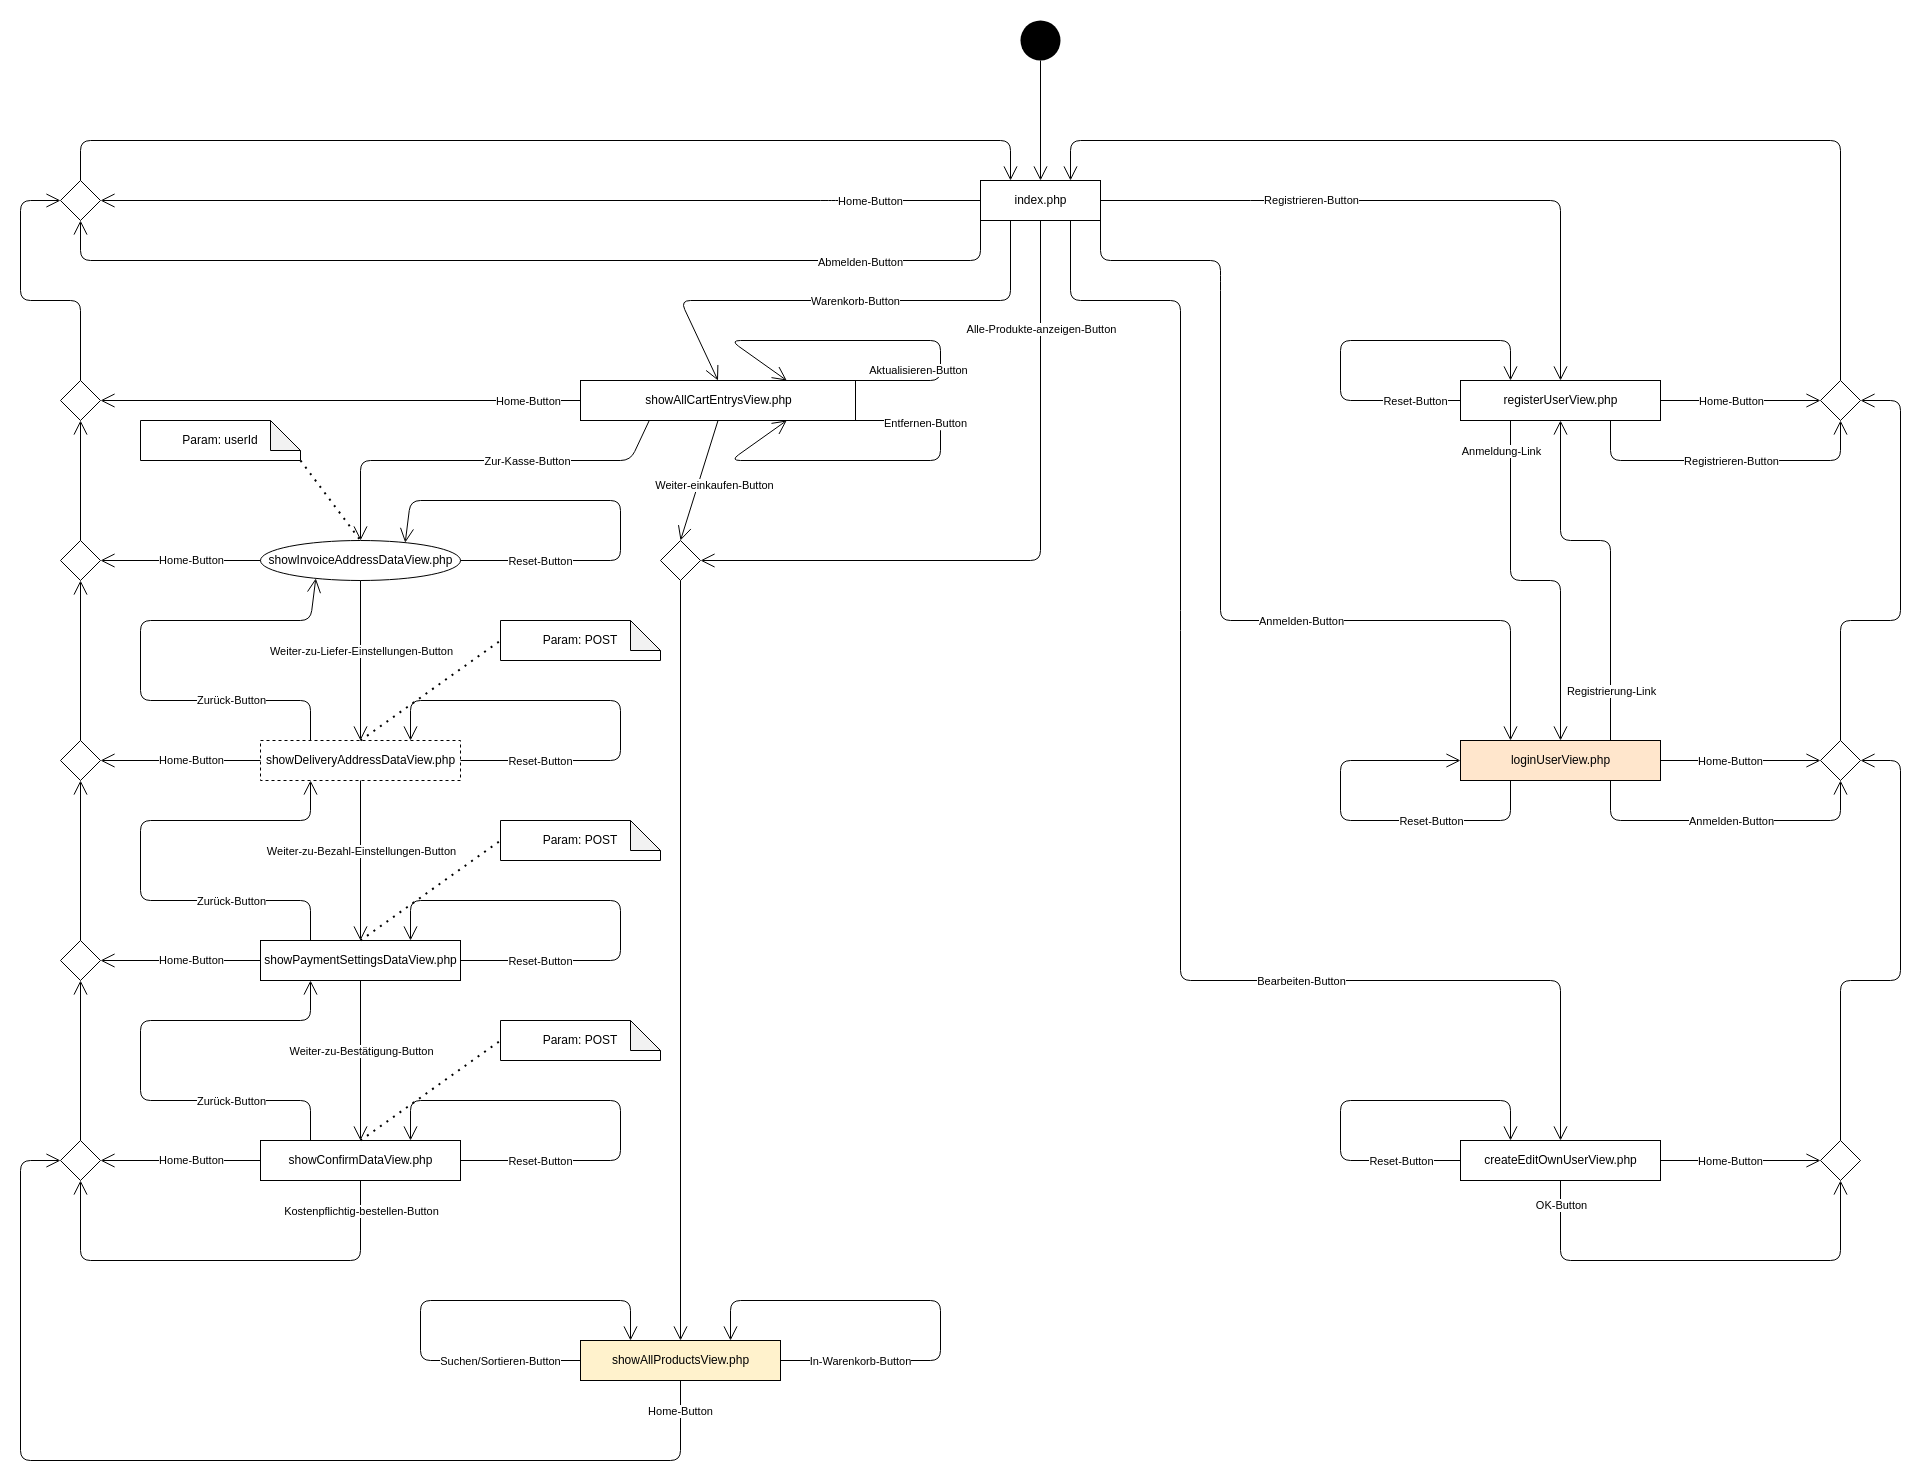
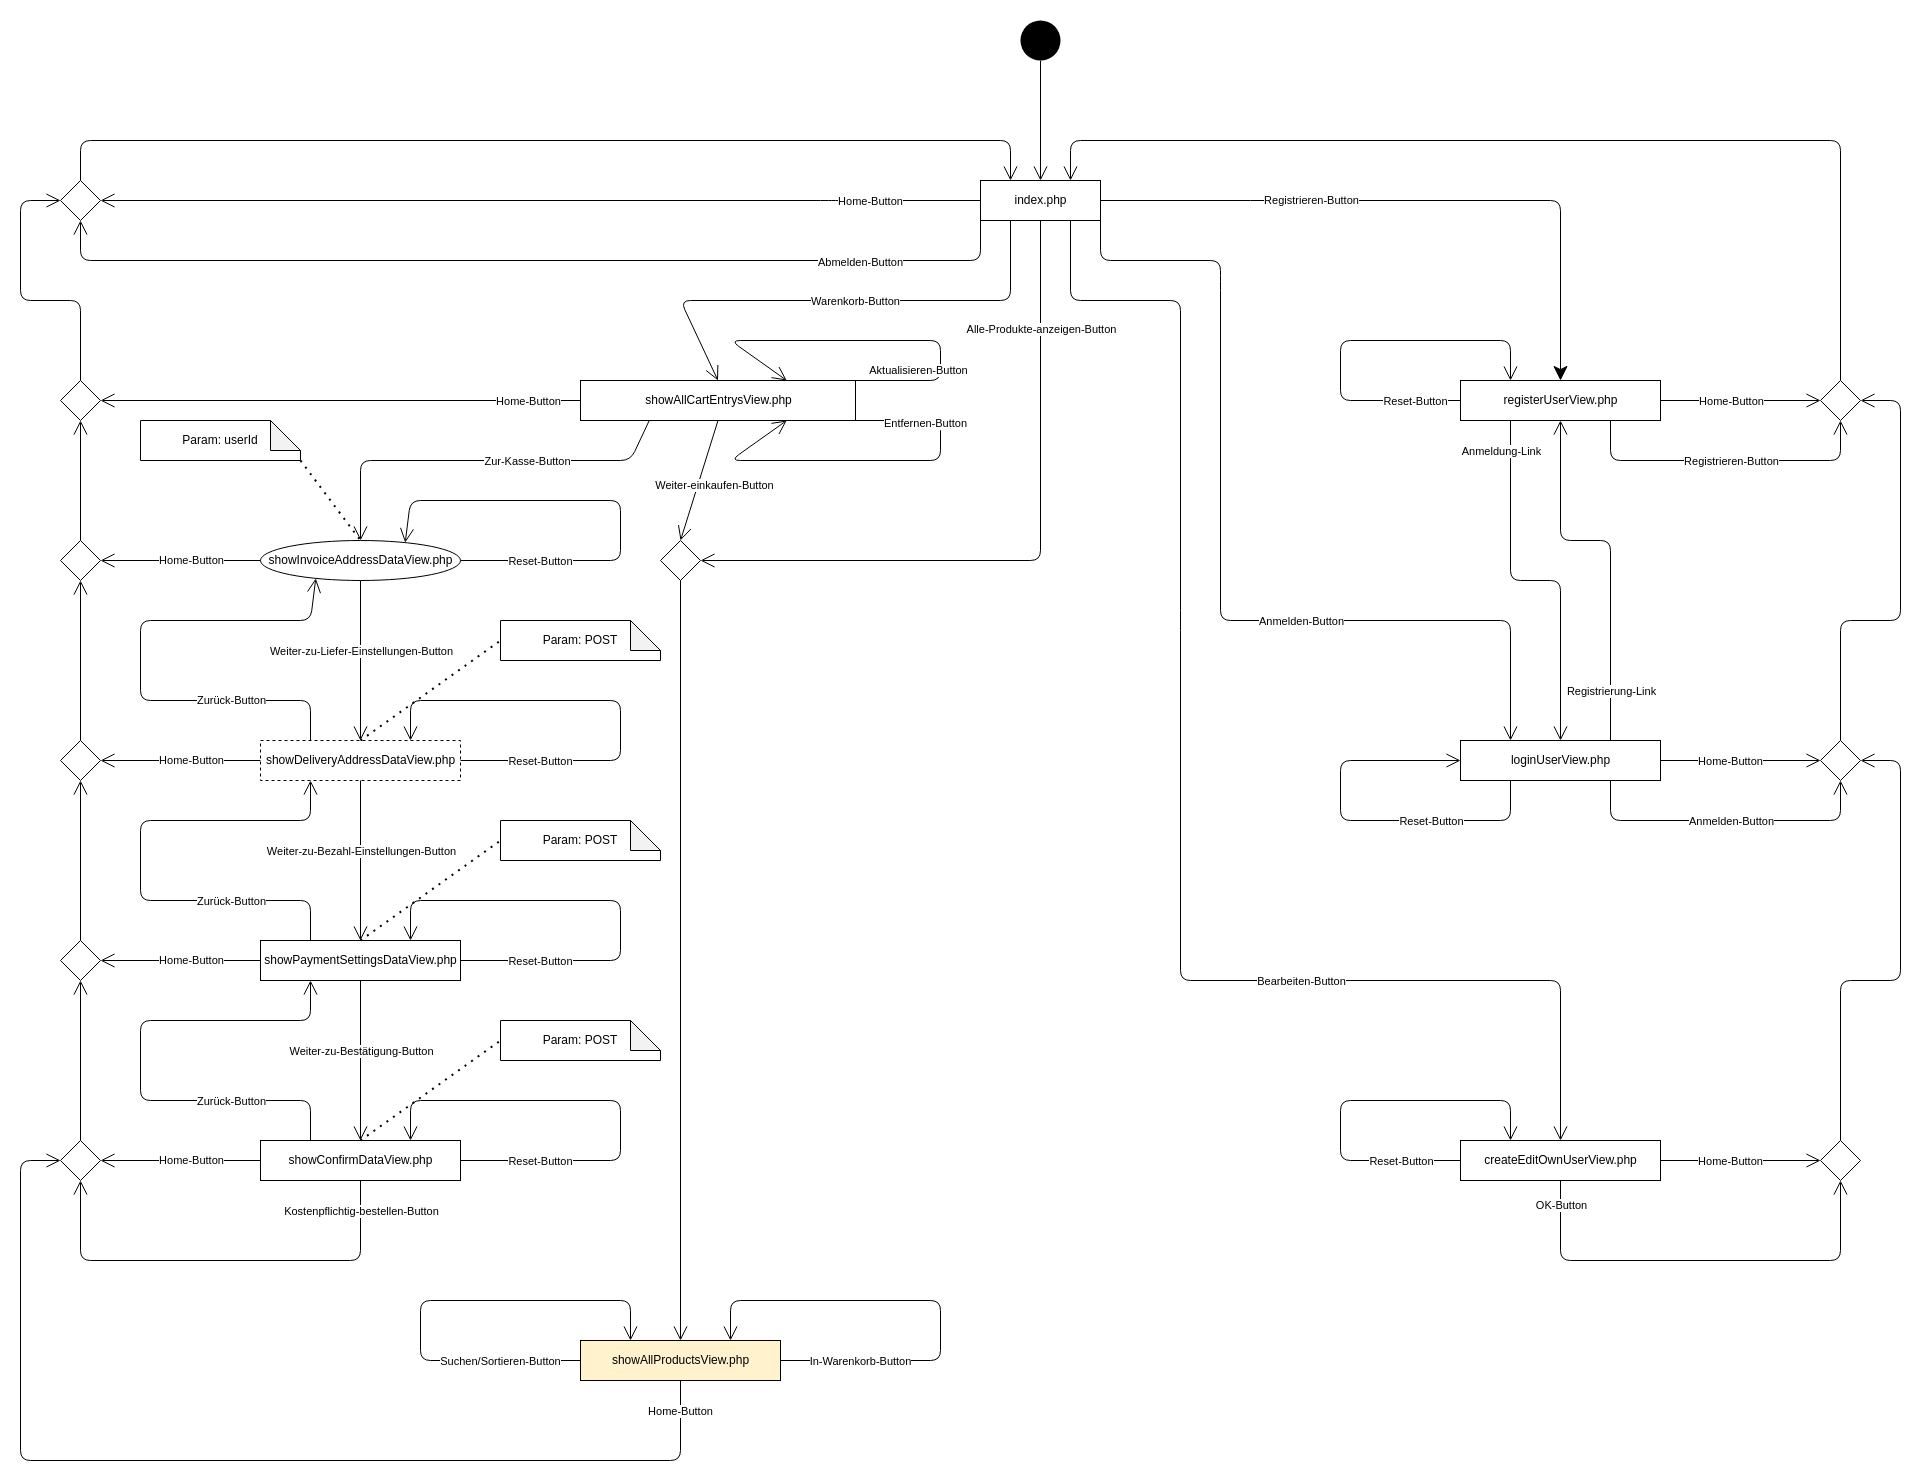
(1561, 371) -> (1561, 368)
(1561, 761) -> (1561, 761)
